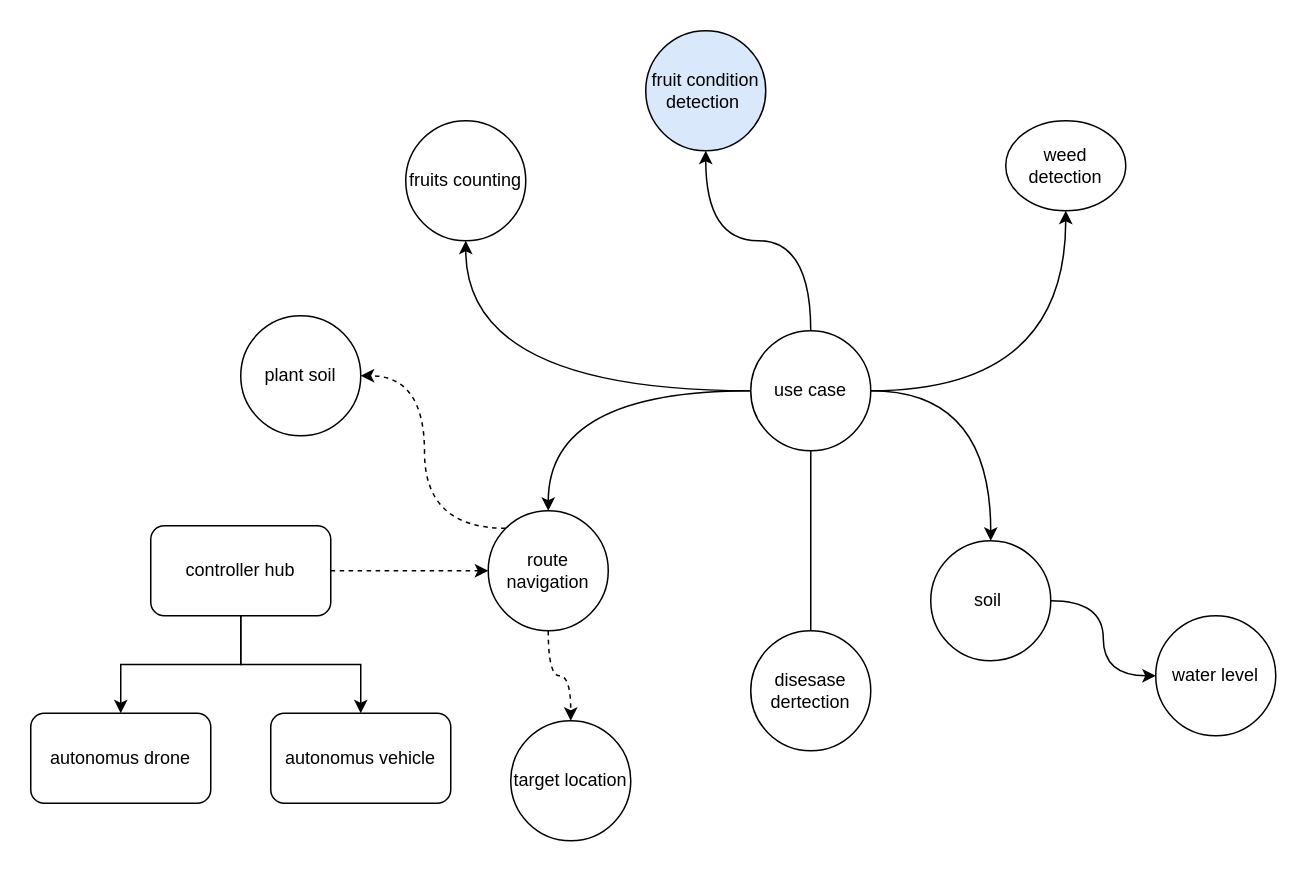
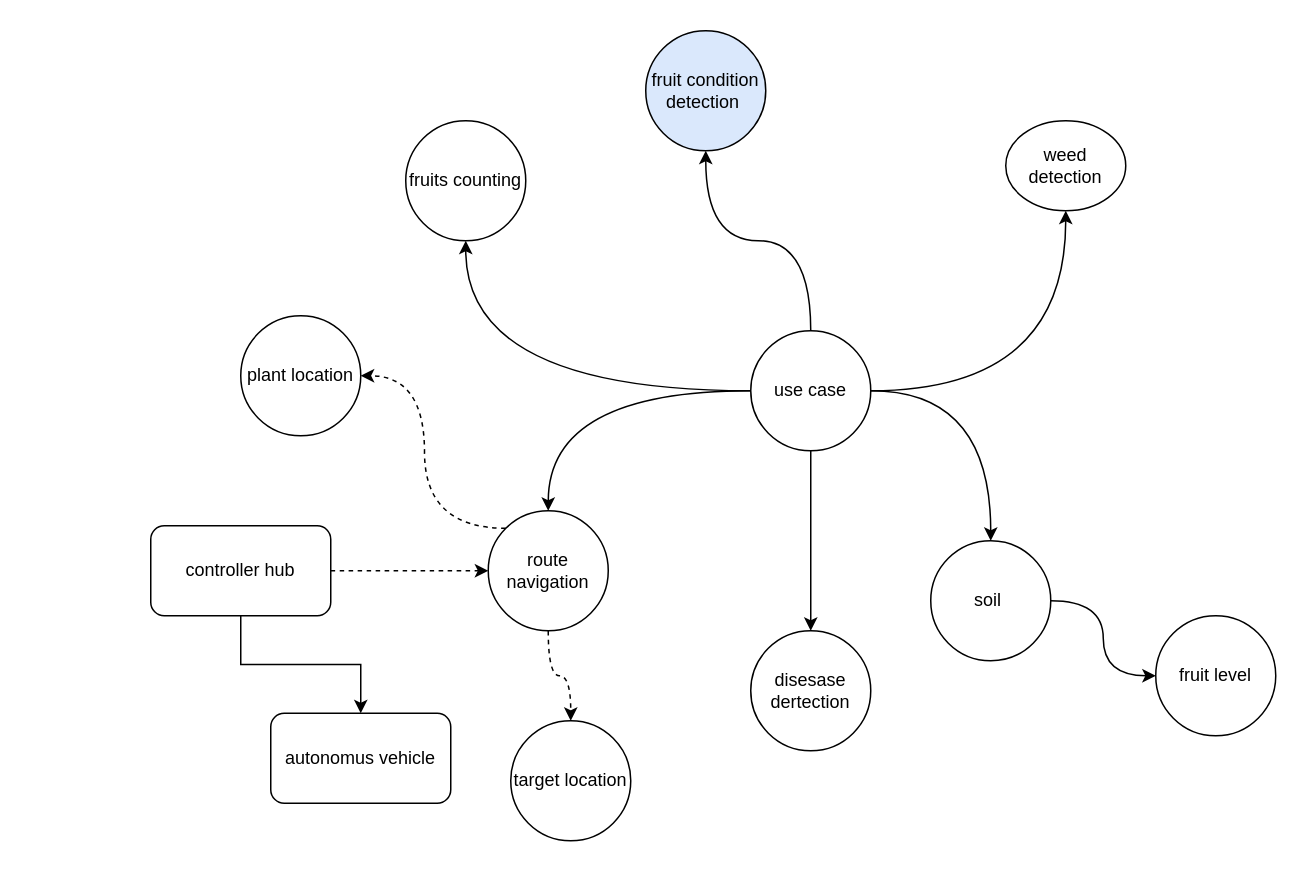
(301, 376) -> (301, 376)
(811, 623) -> (811, 619)
(160, 665) -> none
(1216, 676) -> (1216, 676)
(121, 758) -> none
